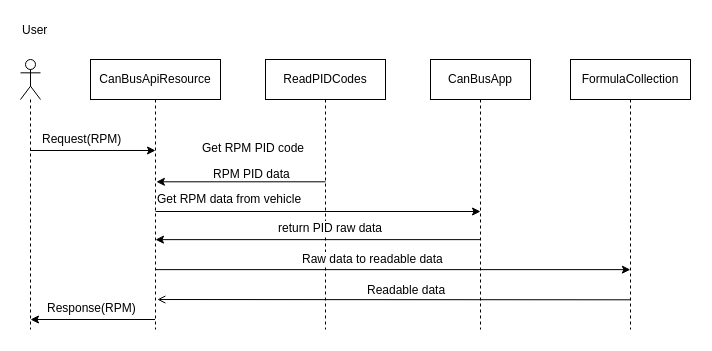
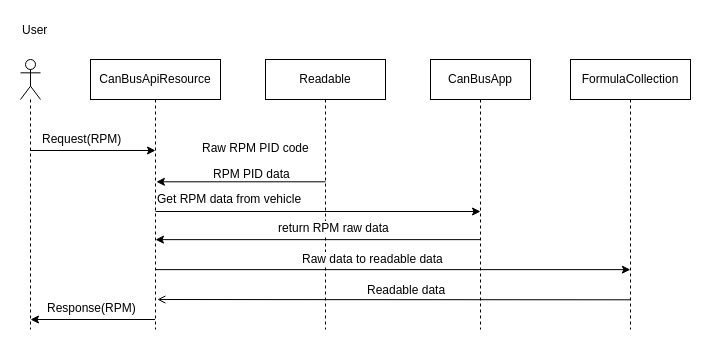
(326, 80) -> (326, 80)
(252, 149) -> (252, 149)
(338, 229) -> (338, 229)
